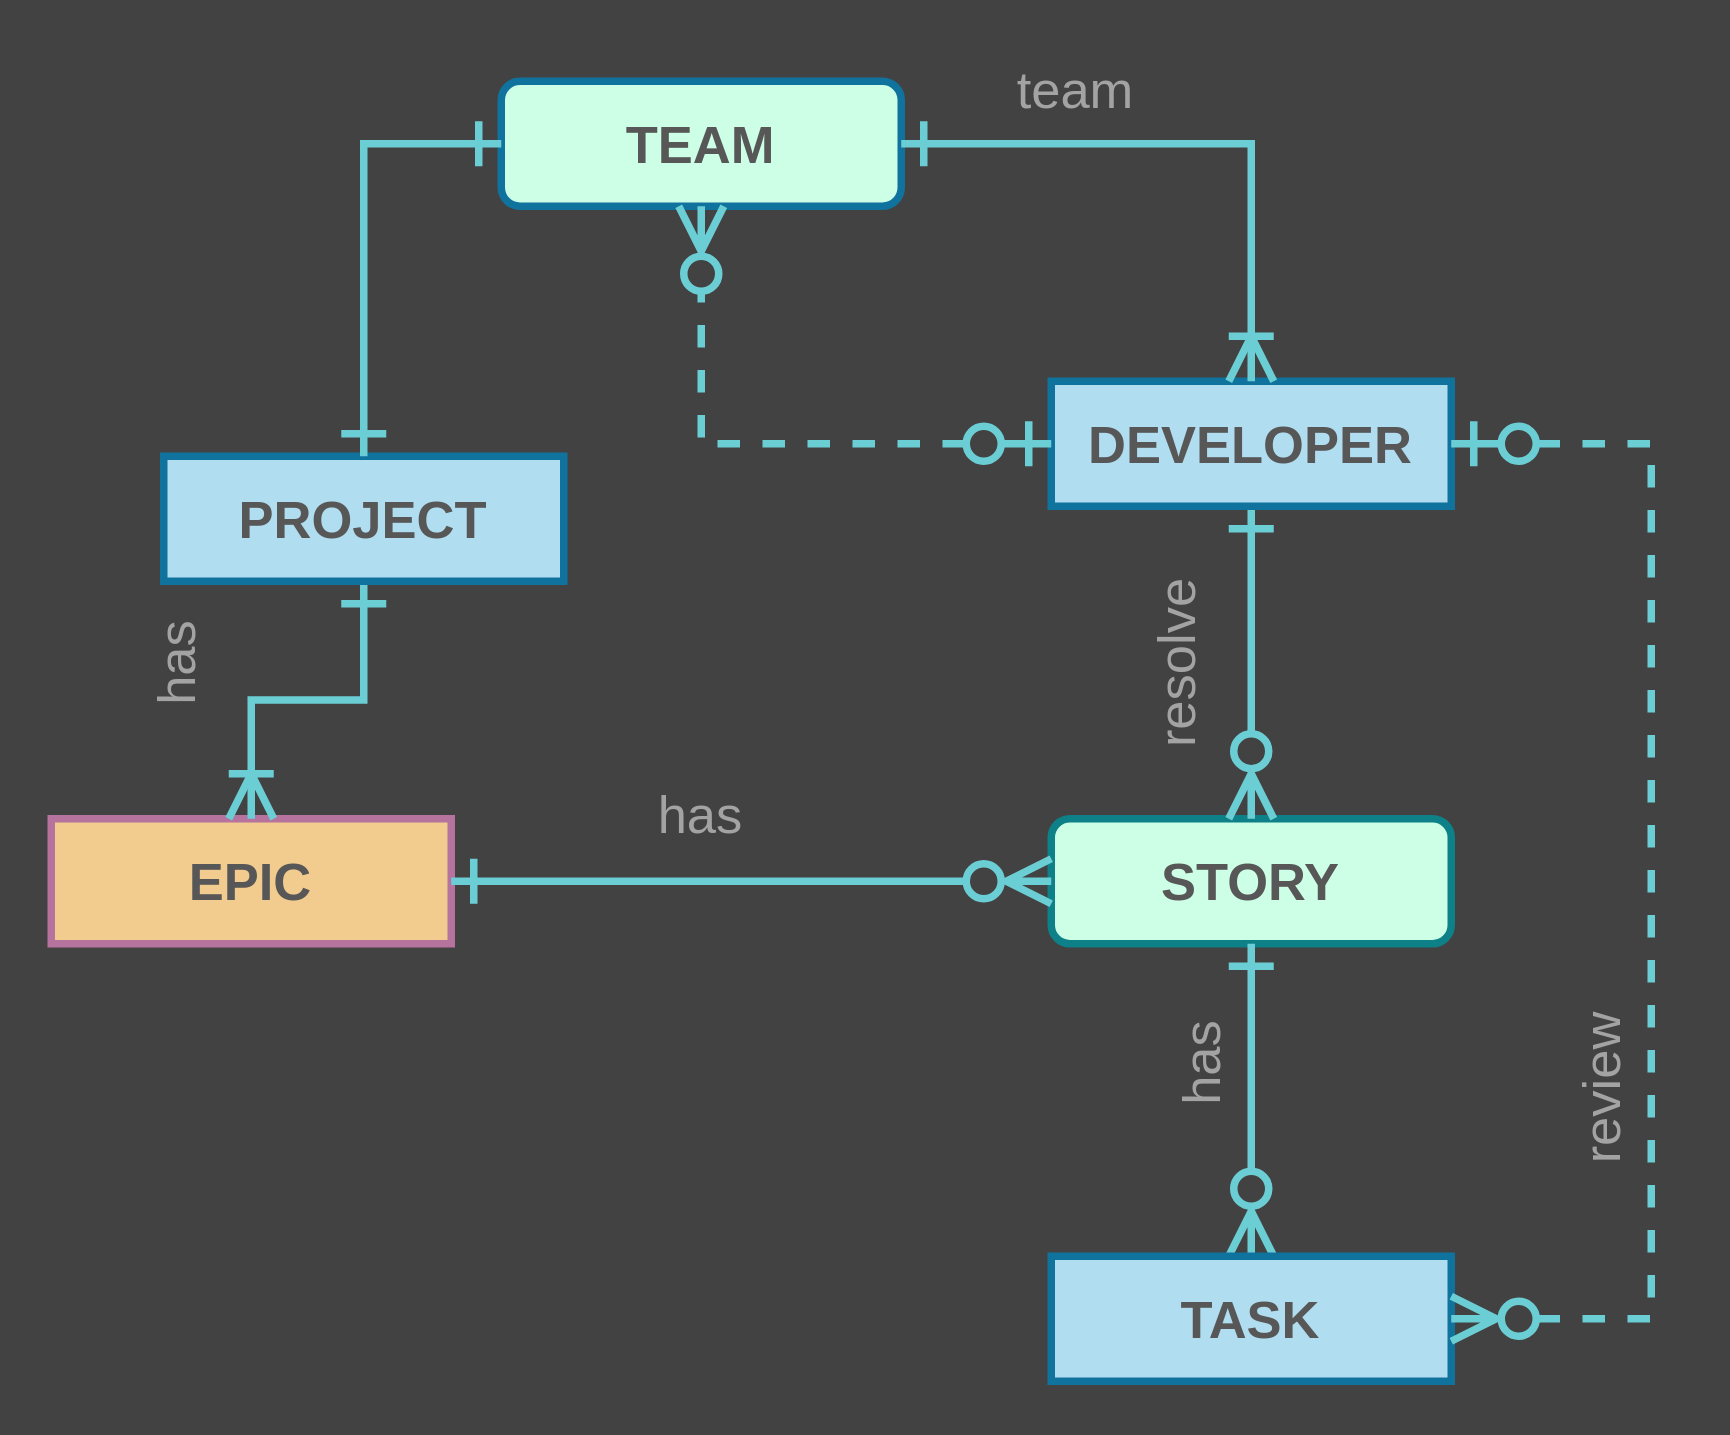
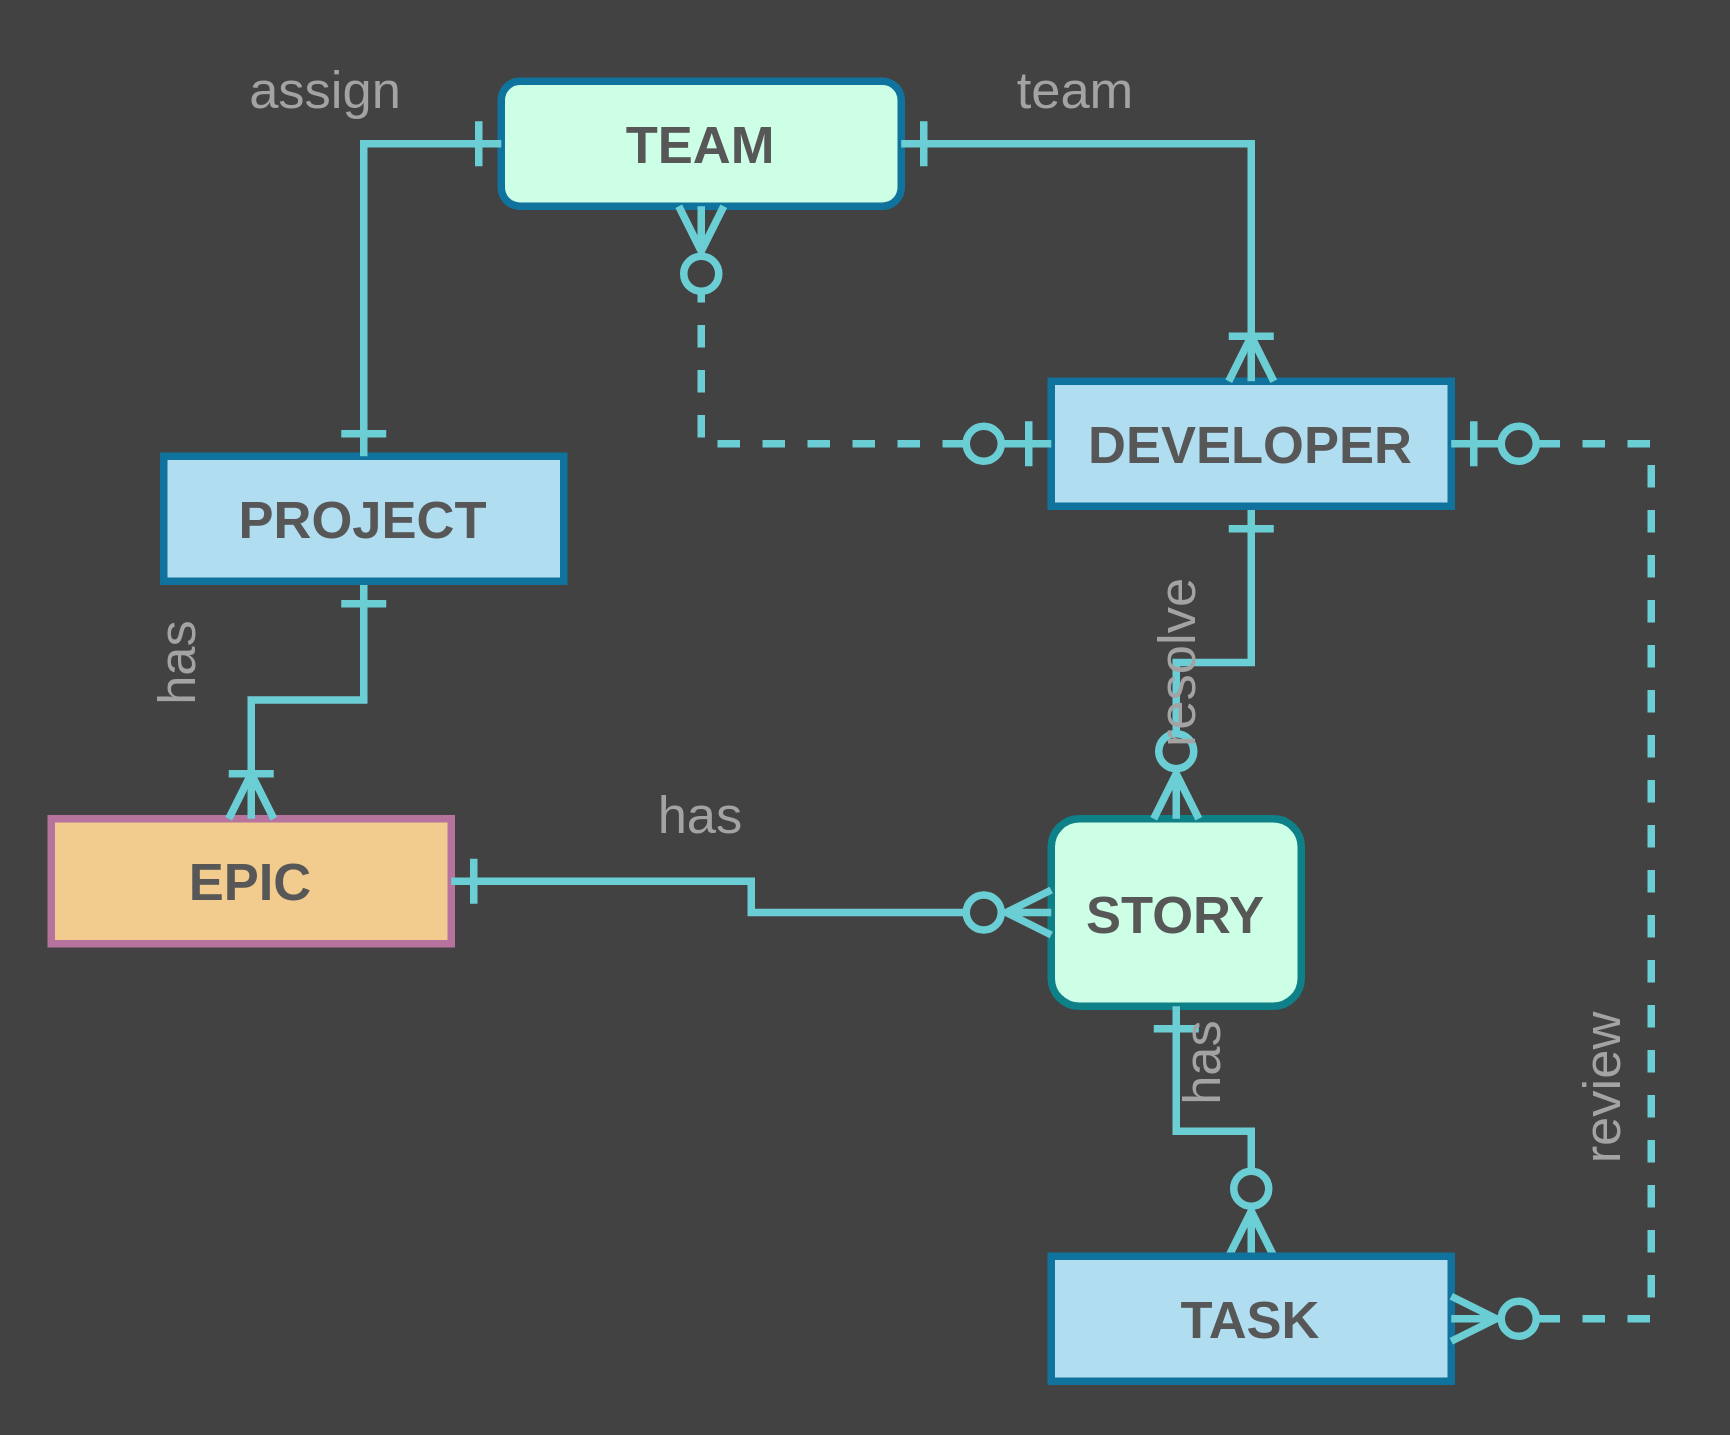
none -> (326, 89)
(1251, 881) -> (1176, 913)
